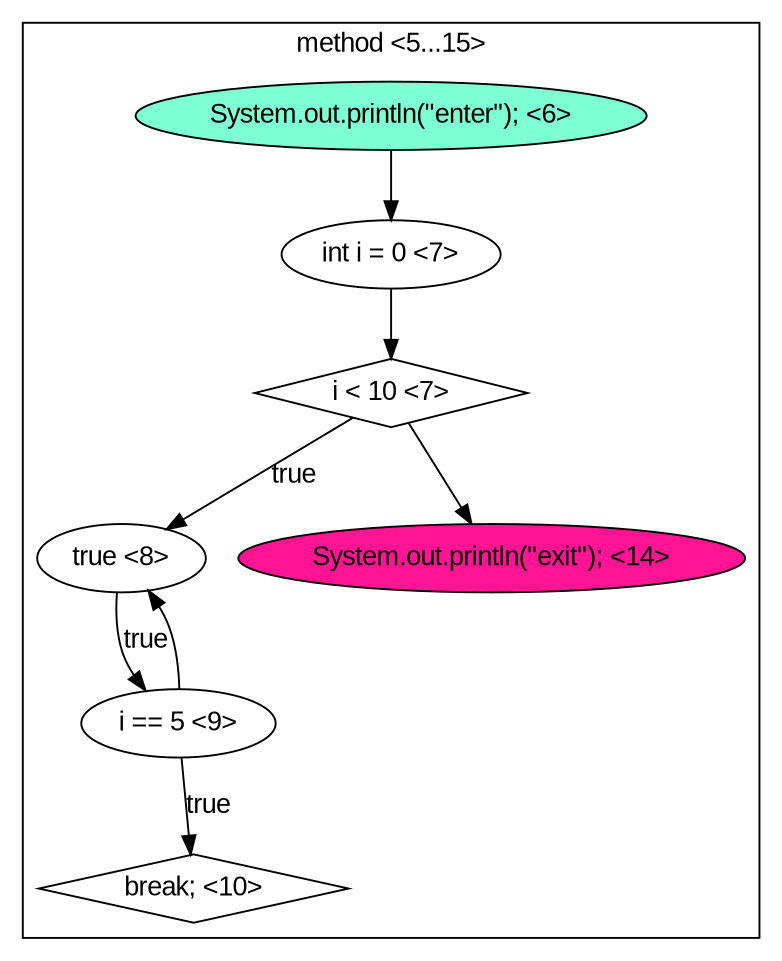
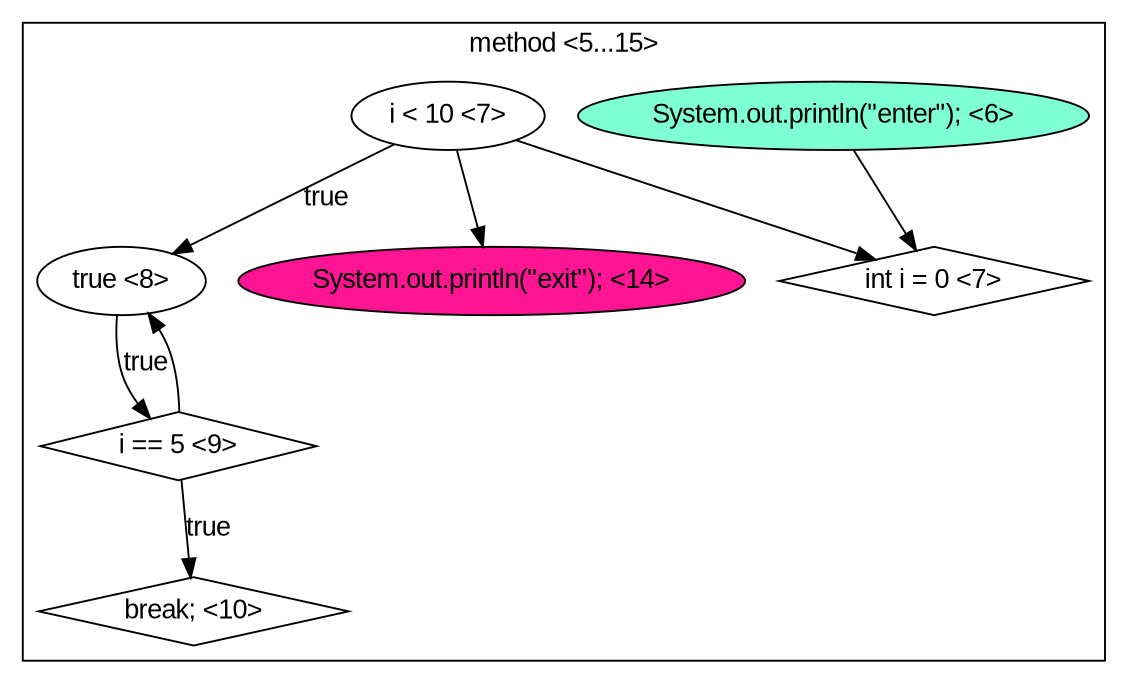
(391, 254) -> (934, 281)
(391, 314) -> (686, 197)
(391, 393) -> (448, 116)
(178, 723) -> (178, 446)
